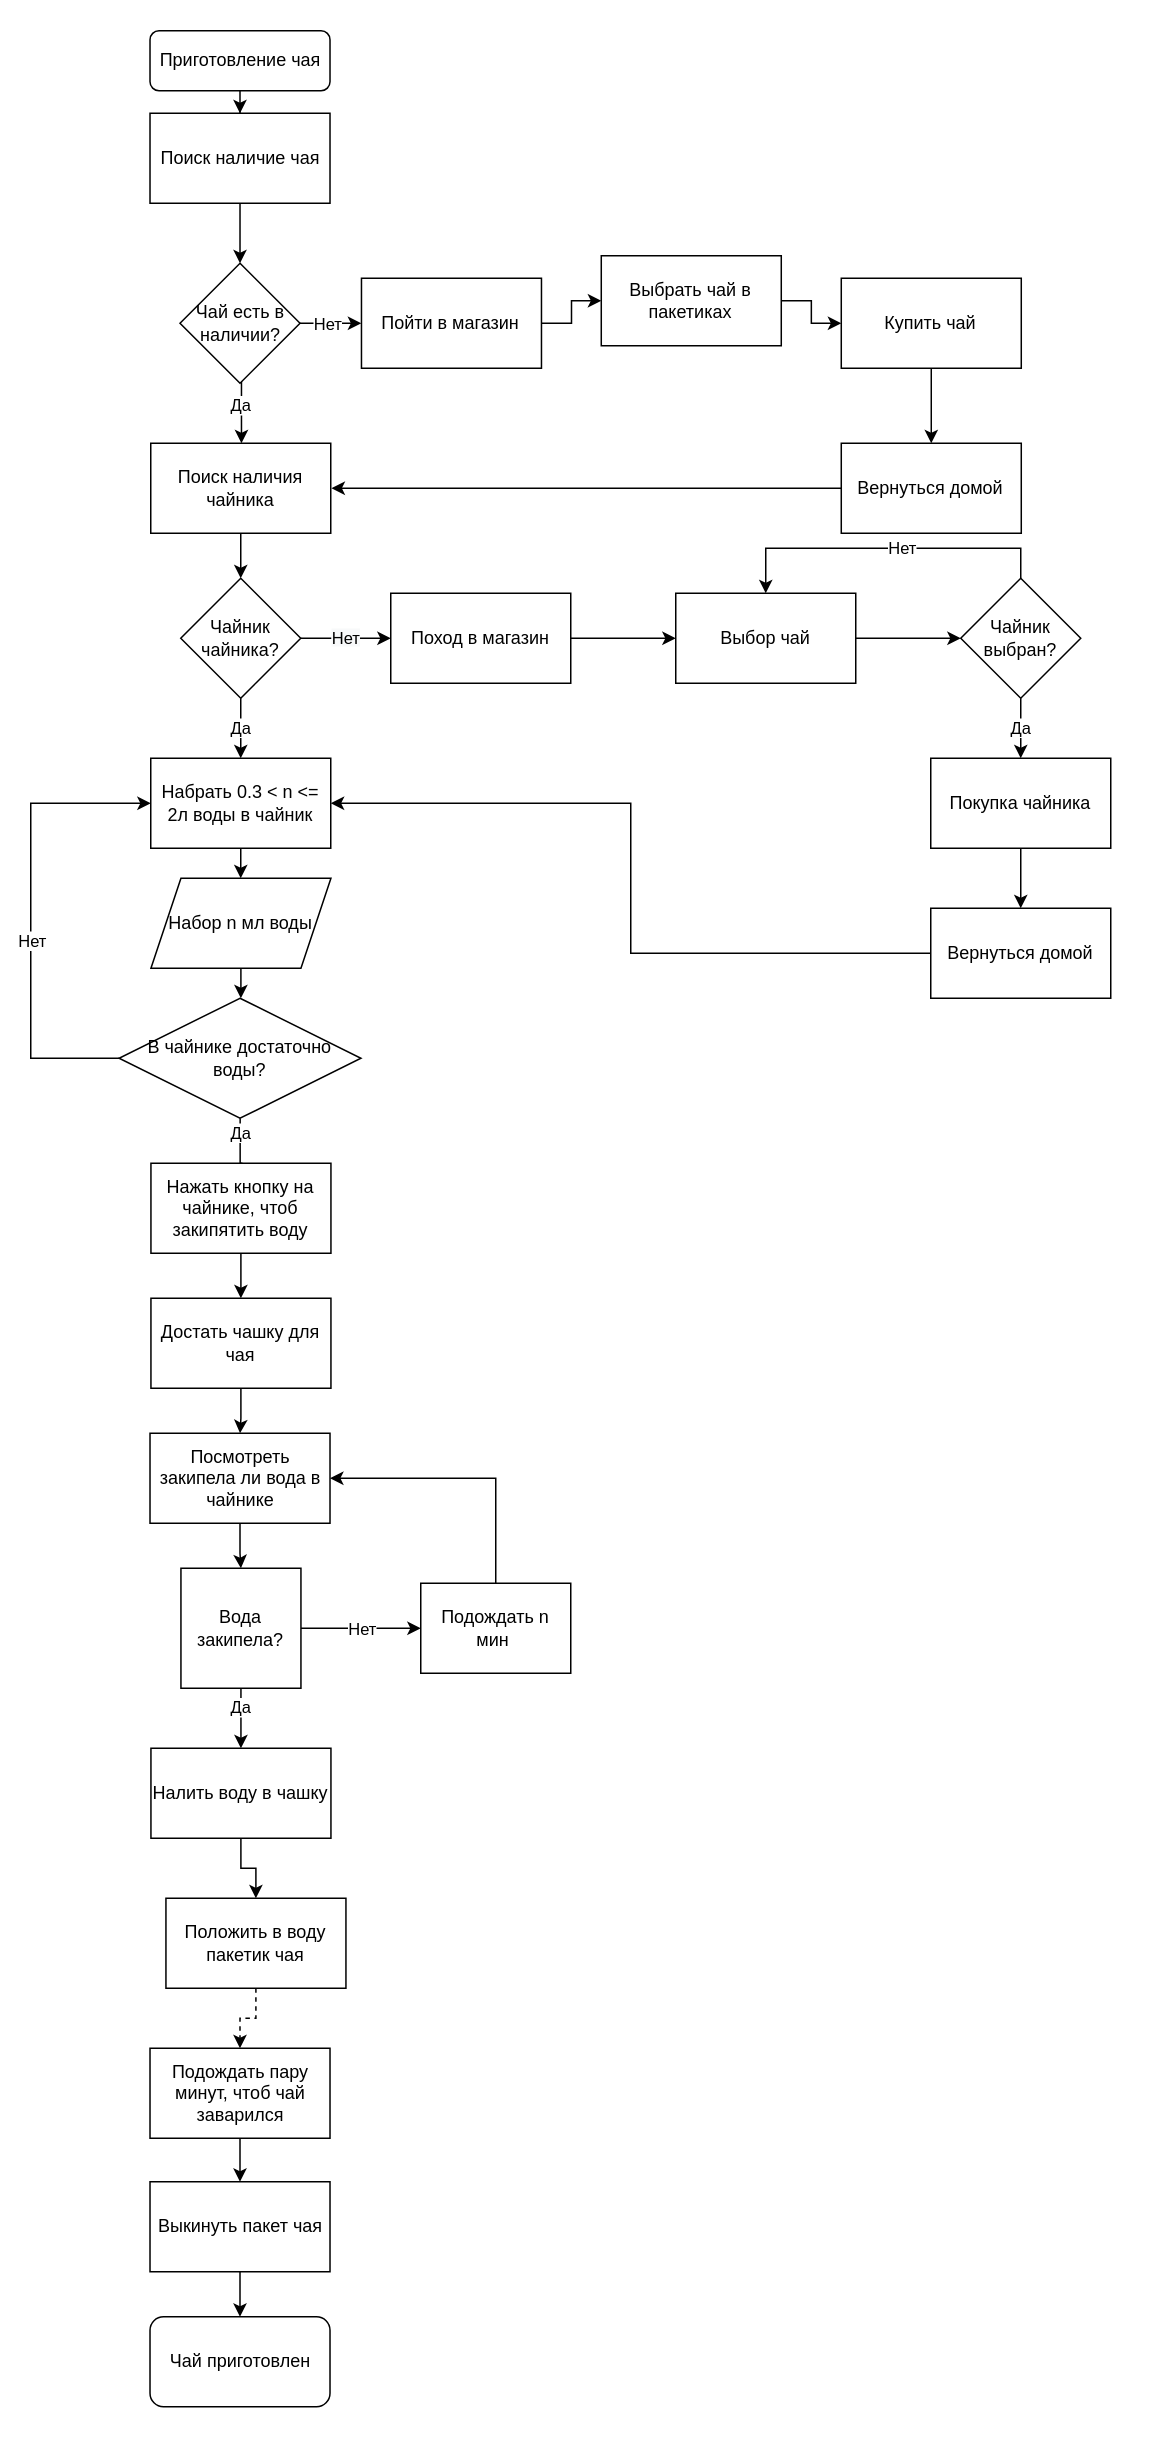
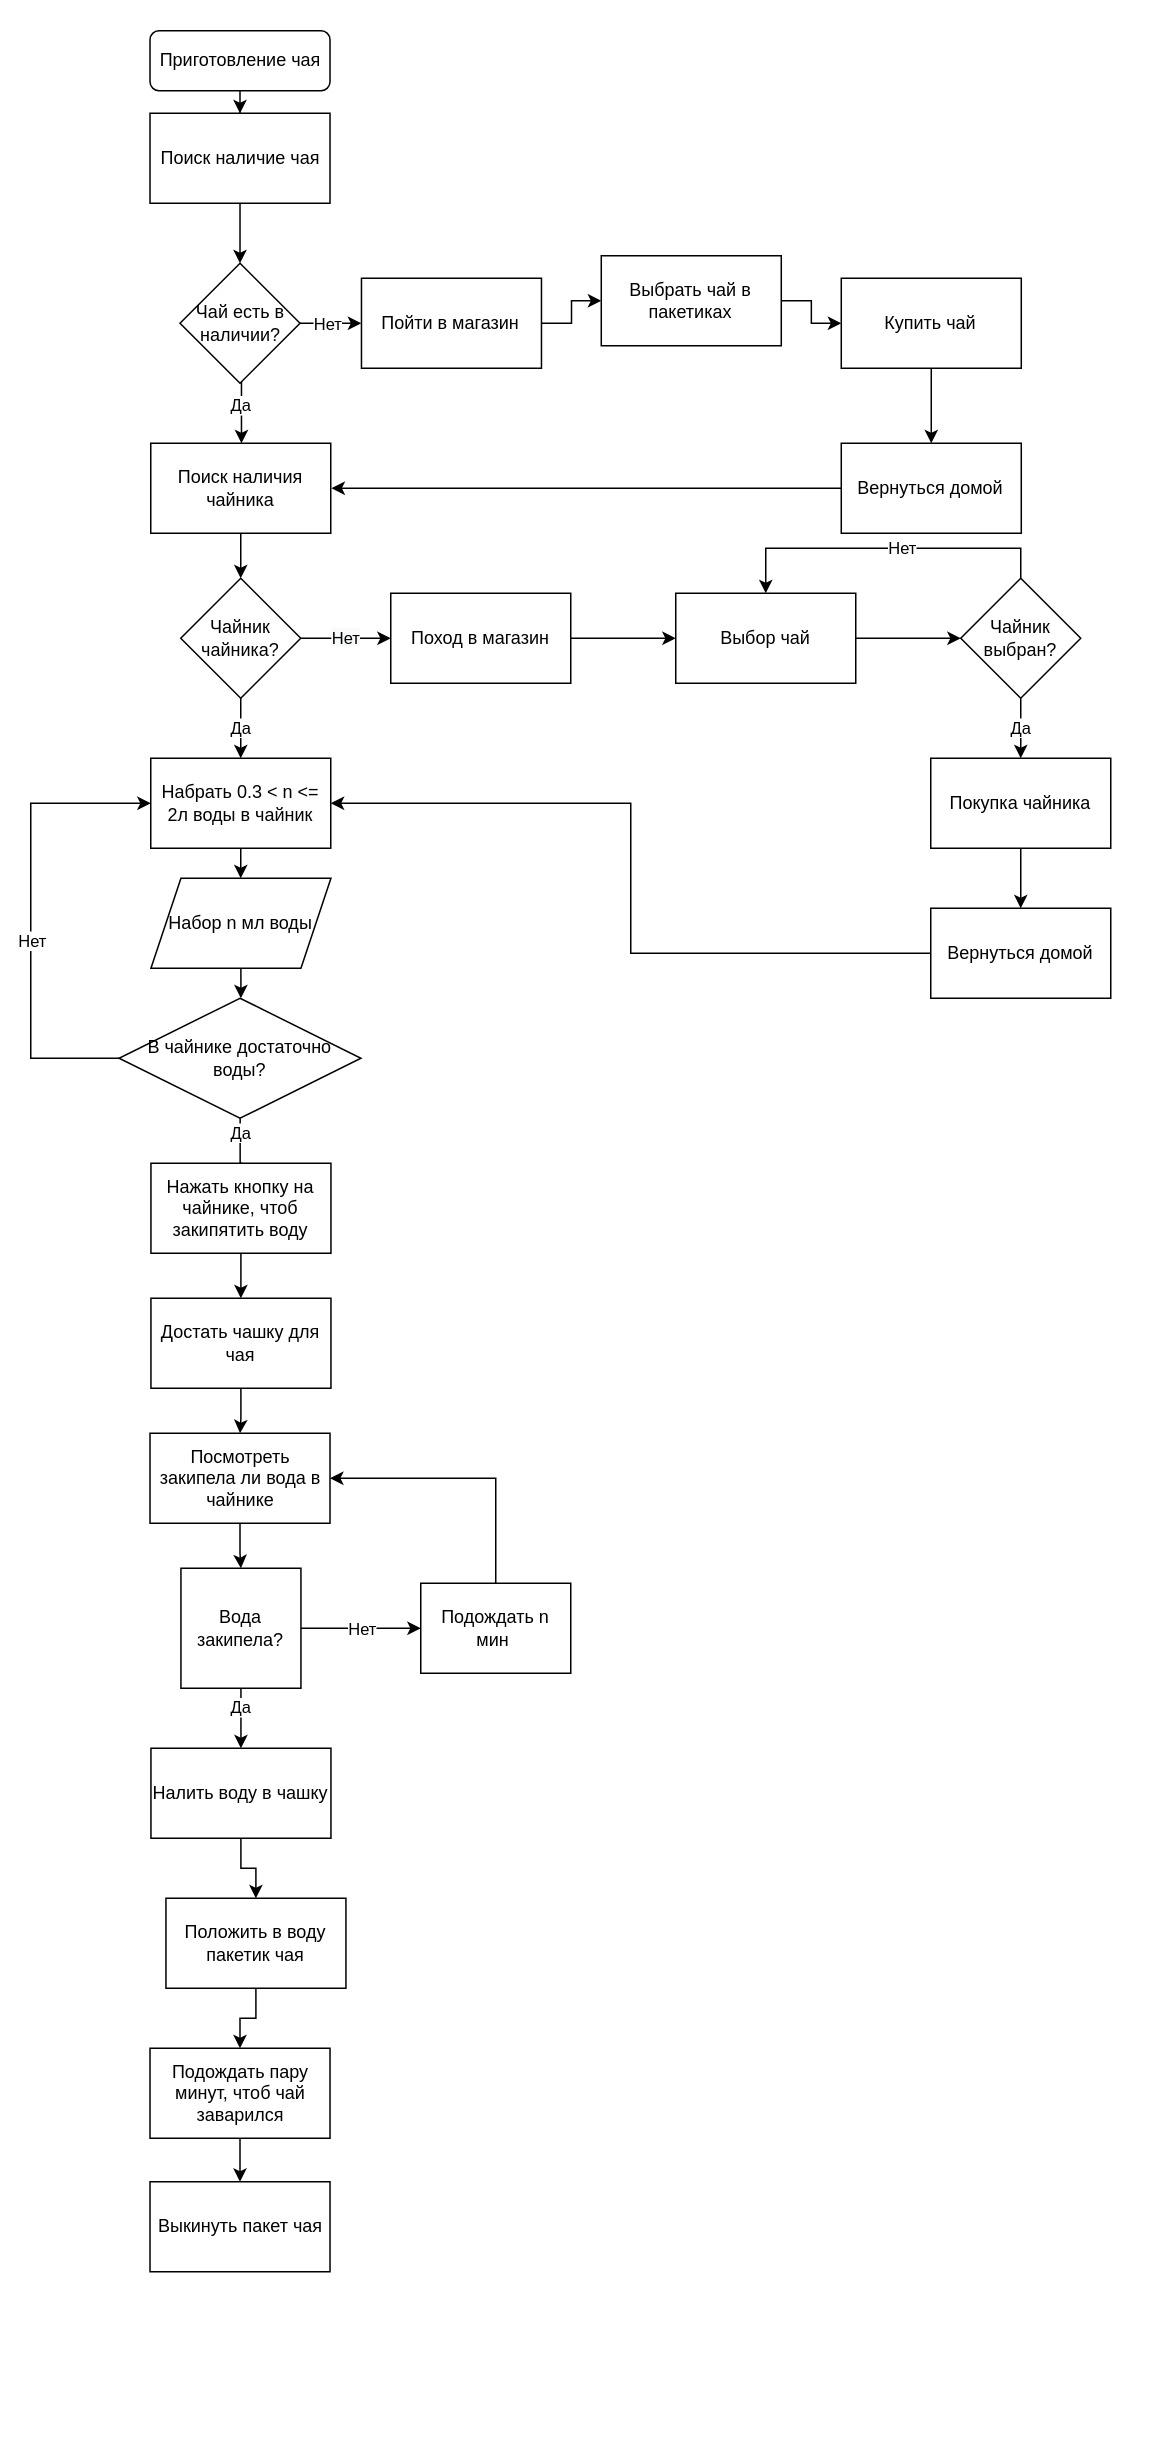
(254, 2018) -> (254, 2018)
(240, 2300) -> none
(240, 2362) -> none
